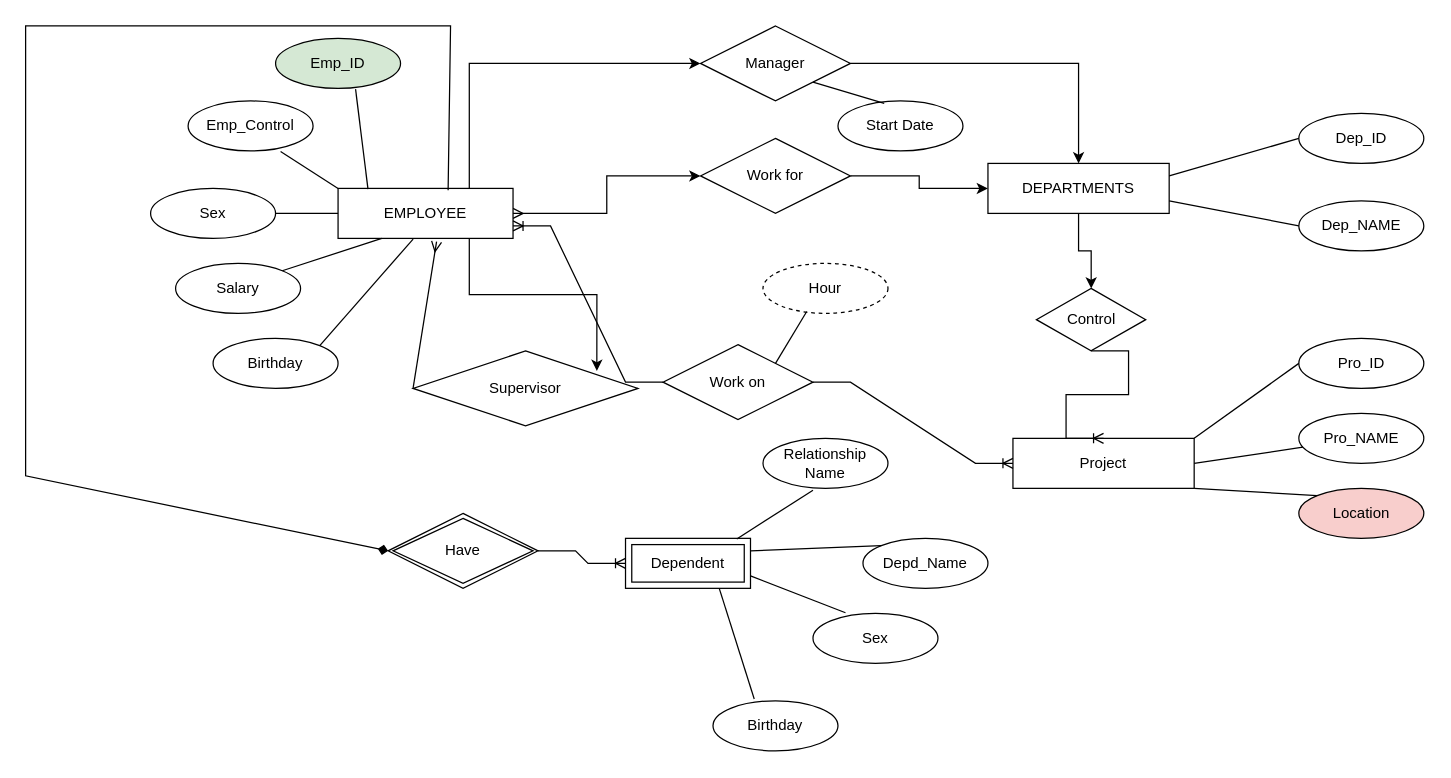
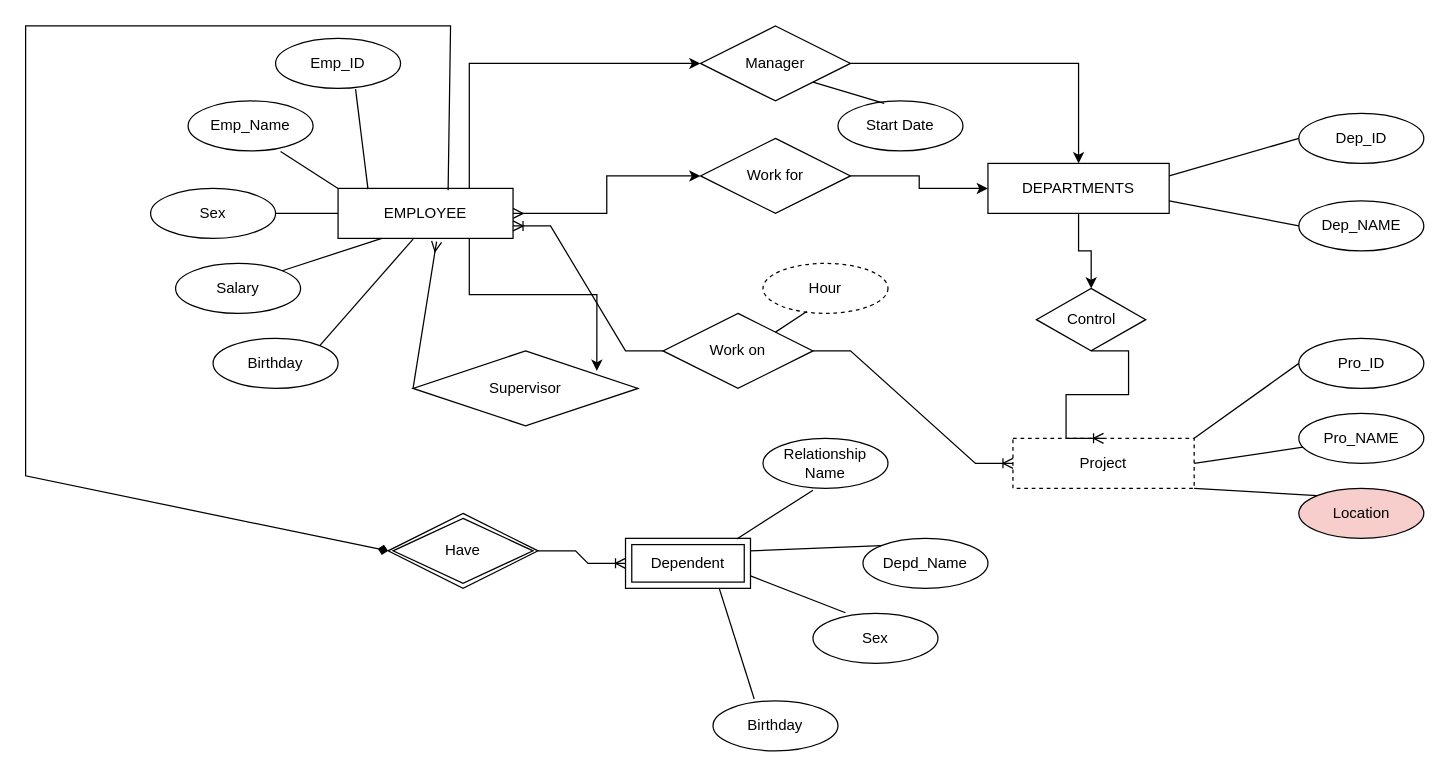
(338, 63) -> (338, 63)
(251, 126) -> (251, 126)
(738, 382) -> (738, 351)
(1104, 463) -> (1104, 463)
